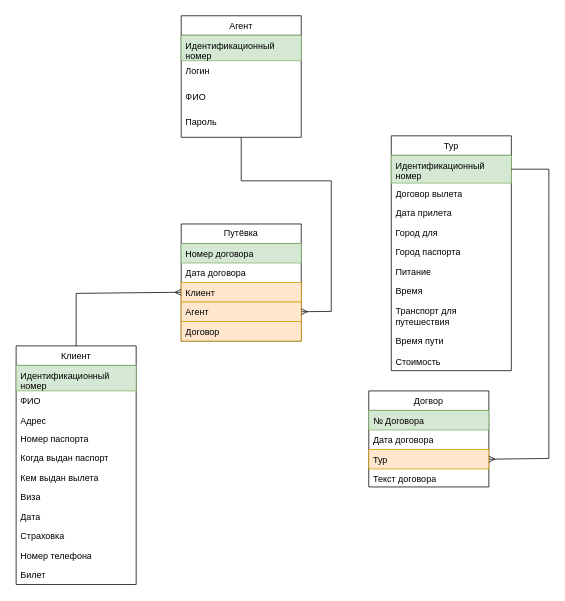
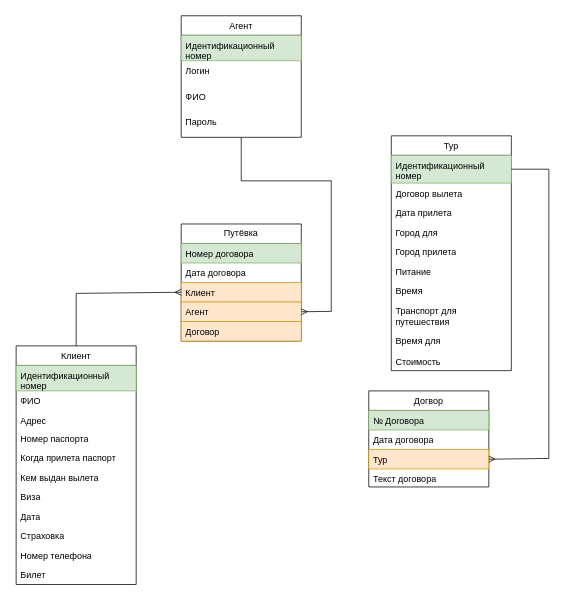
(430, 253) -> (427, 253)
(420, 342) -> (417, 342)
(66, 459) -> (71, 459)
